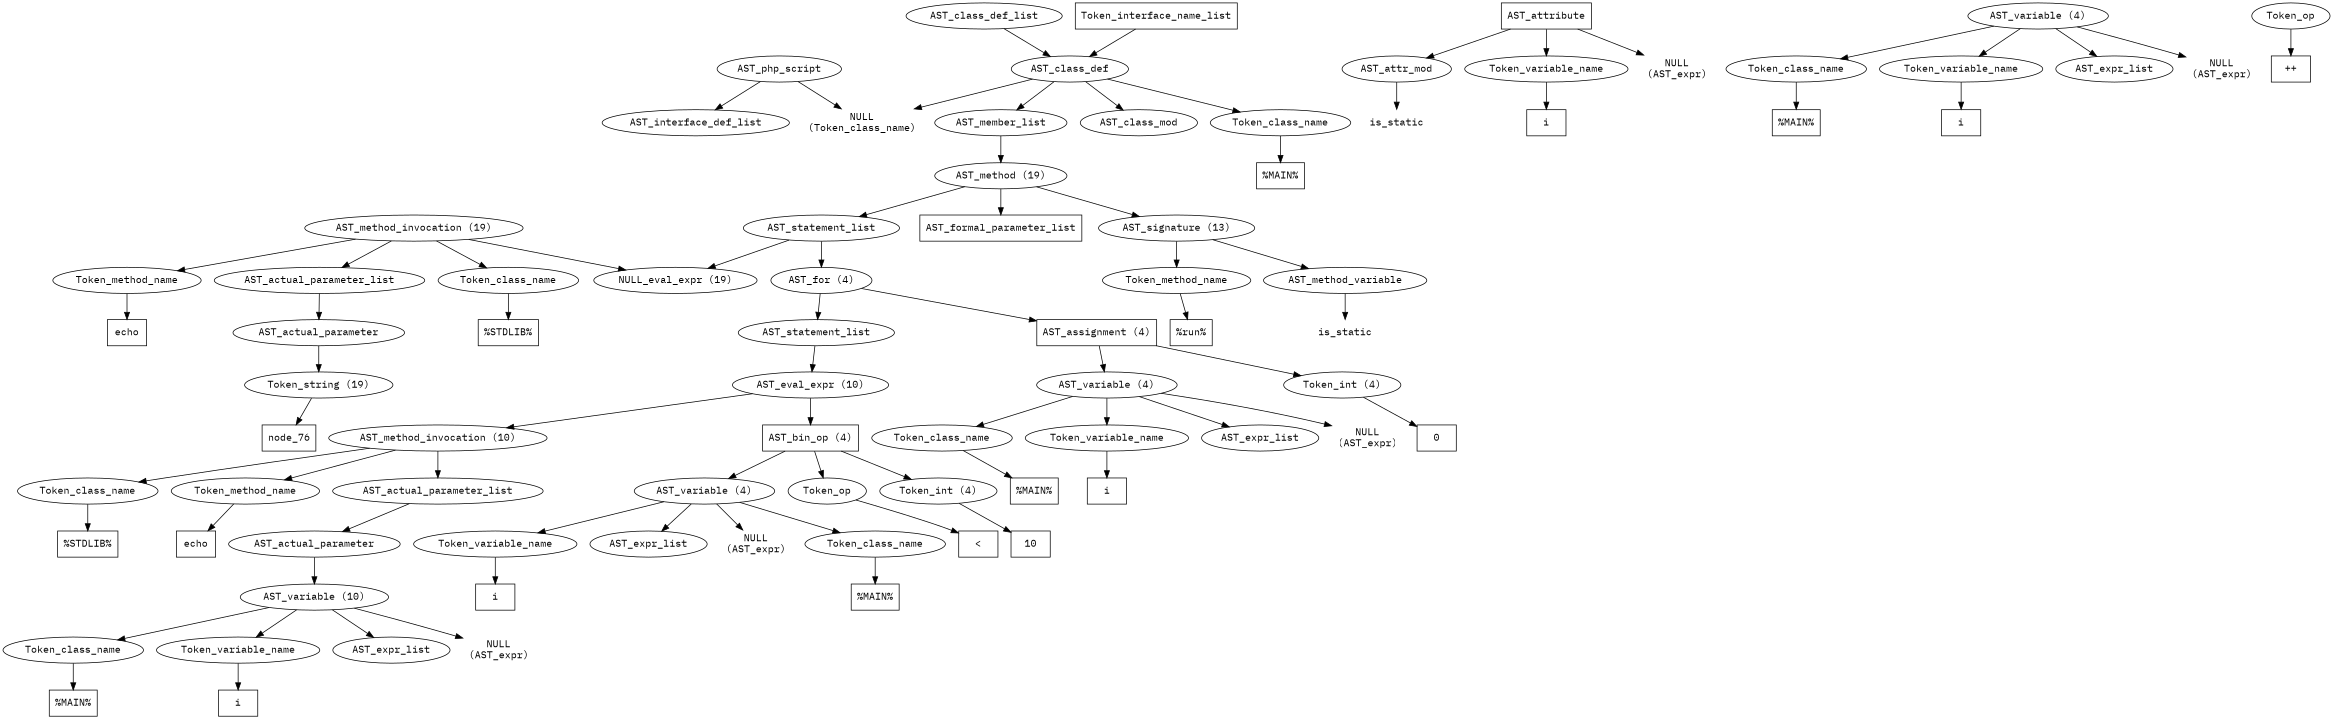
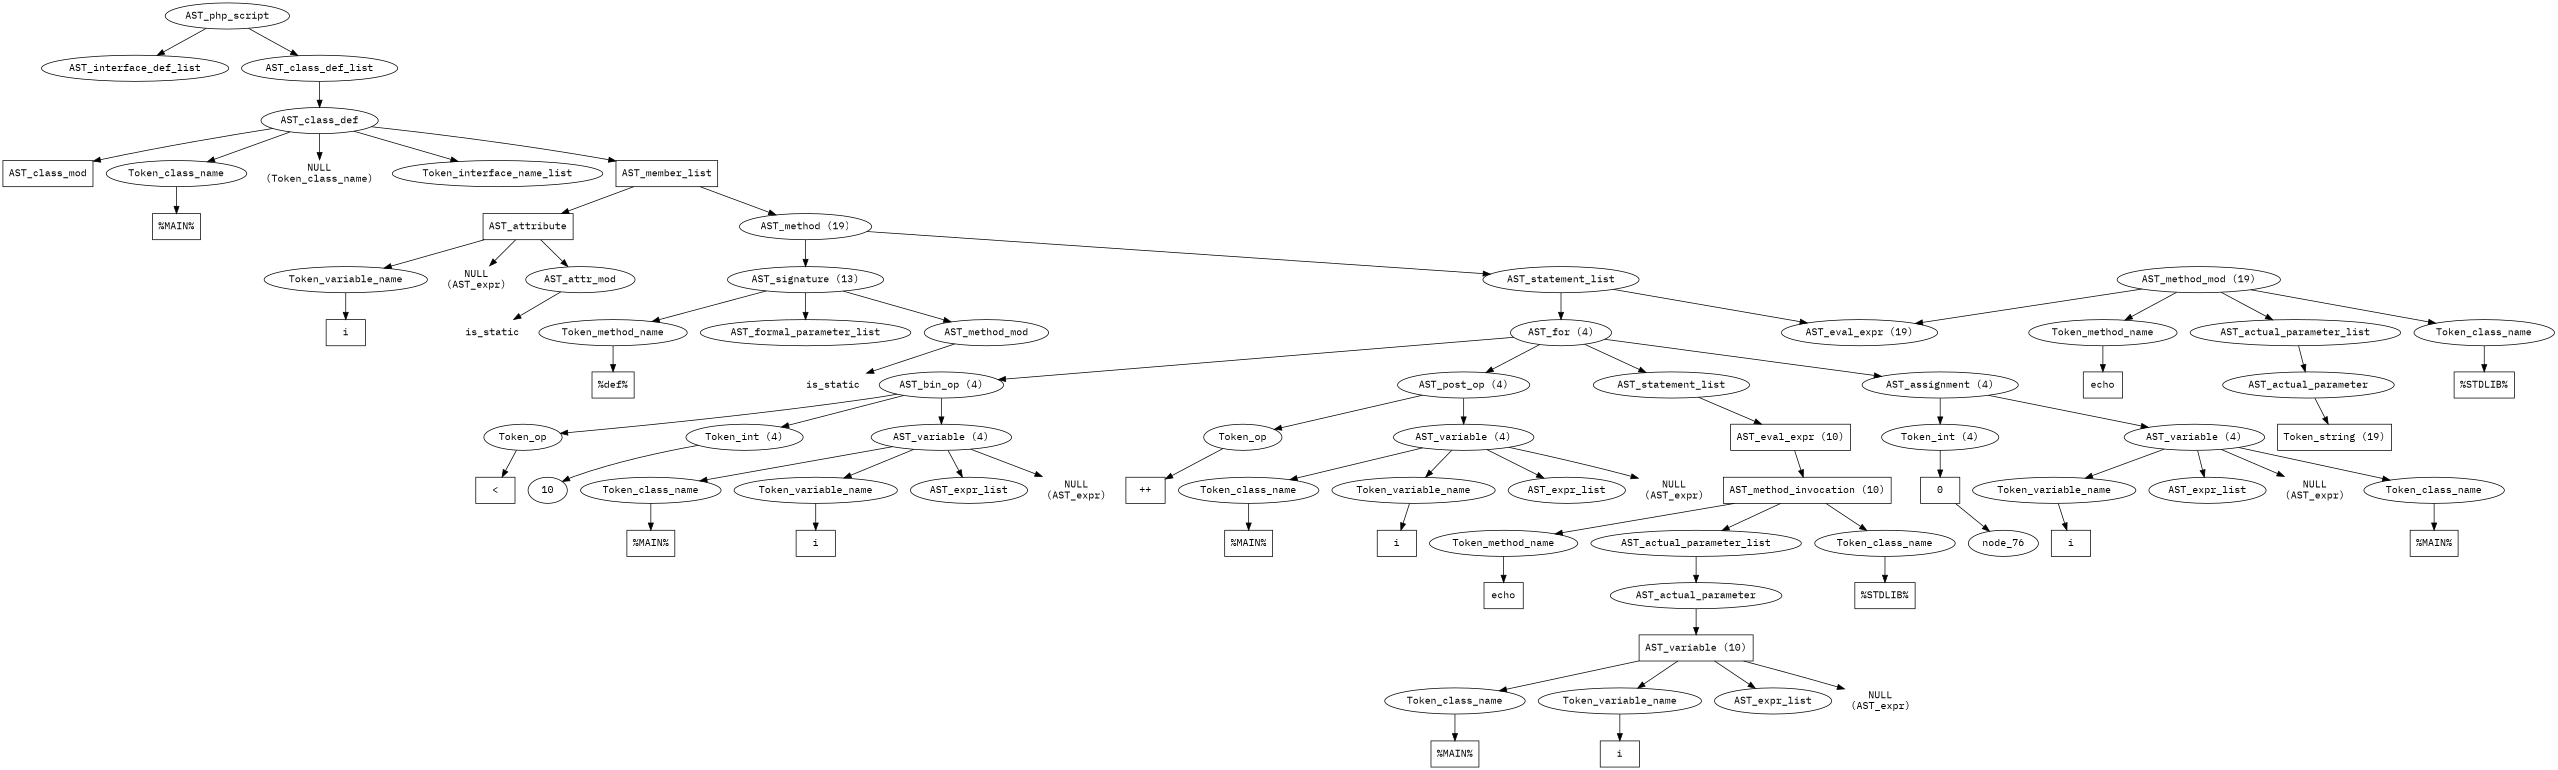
(1156, 16) -> (498, 174)
(1116, 41) -> (402, 145)
(817, 93) -> (270, 40)
(1001, 123) -> (667, 174)
(1139, 123) -> (48, 174)
(1001, 198) -> (806, 303)
none -> (601, 199)
(414, 228) -> (2199, 280)
(1001, 228) -> (806, 333)
(675, 280) -> (1860, 333)
(1345, 280) -> (986, 333)
(1097, 333) -> (1940, 385)
(1191, 333) -> (613, 385)
(319, 385) -> (2335, 437)
(811, 385) -> (1791, 437)
none -> (1464, 385)
(306, 408) -> (1970, 515)
(811, 408) -> (1260, 358)
(289, 438) -> (2003, 543)
(438, 438) -> (1807, 490)
(811, 438) -> (941, 385)
(1031, 544) -> (548, 490)
(314, 597) -> (1696, 648)
